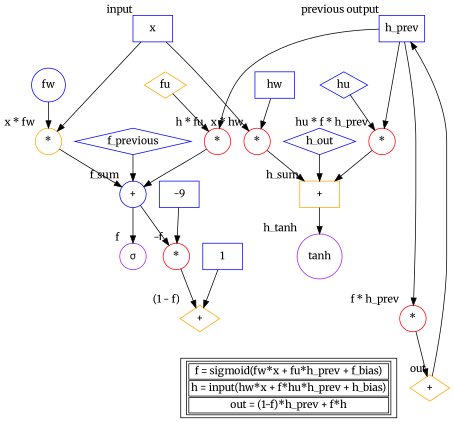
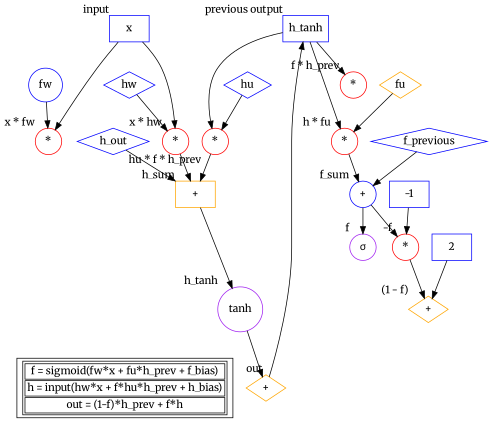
(402, 29) -> (306, 29)
(275, 85) -> (129, 85)
(48, 141) -> (48, 141)
(87, 166) -> none
(179, 194) -> (409, 194)
(223, 256) -> (452, 247)
(421, 350) -> (254, 350)
